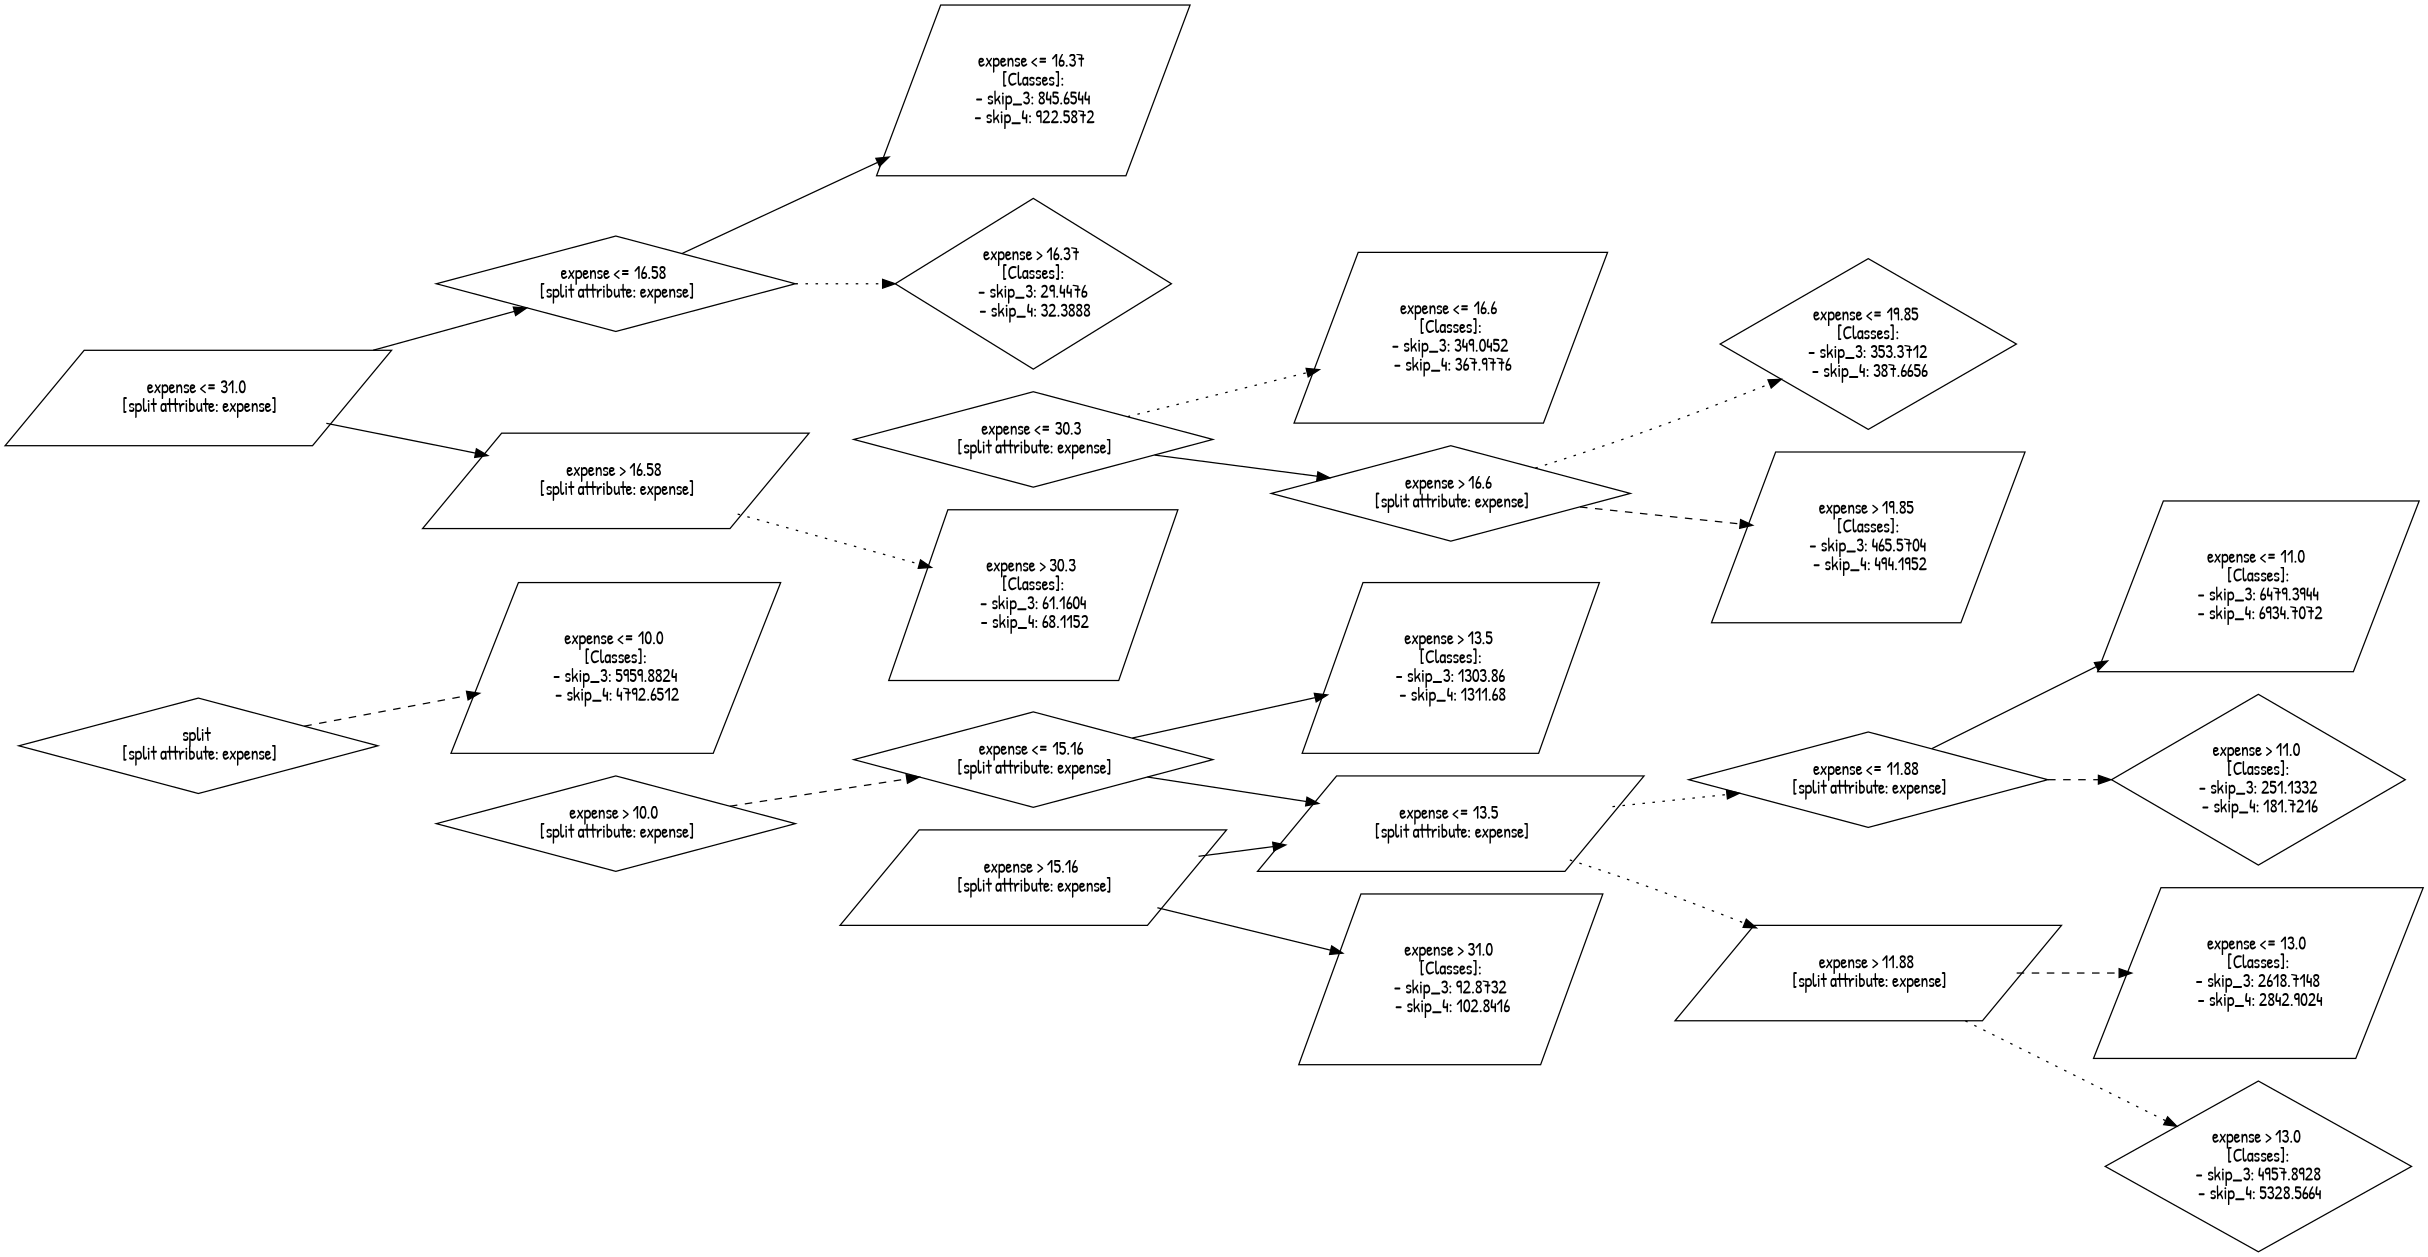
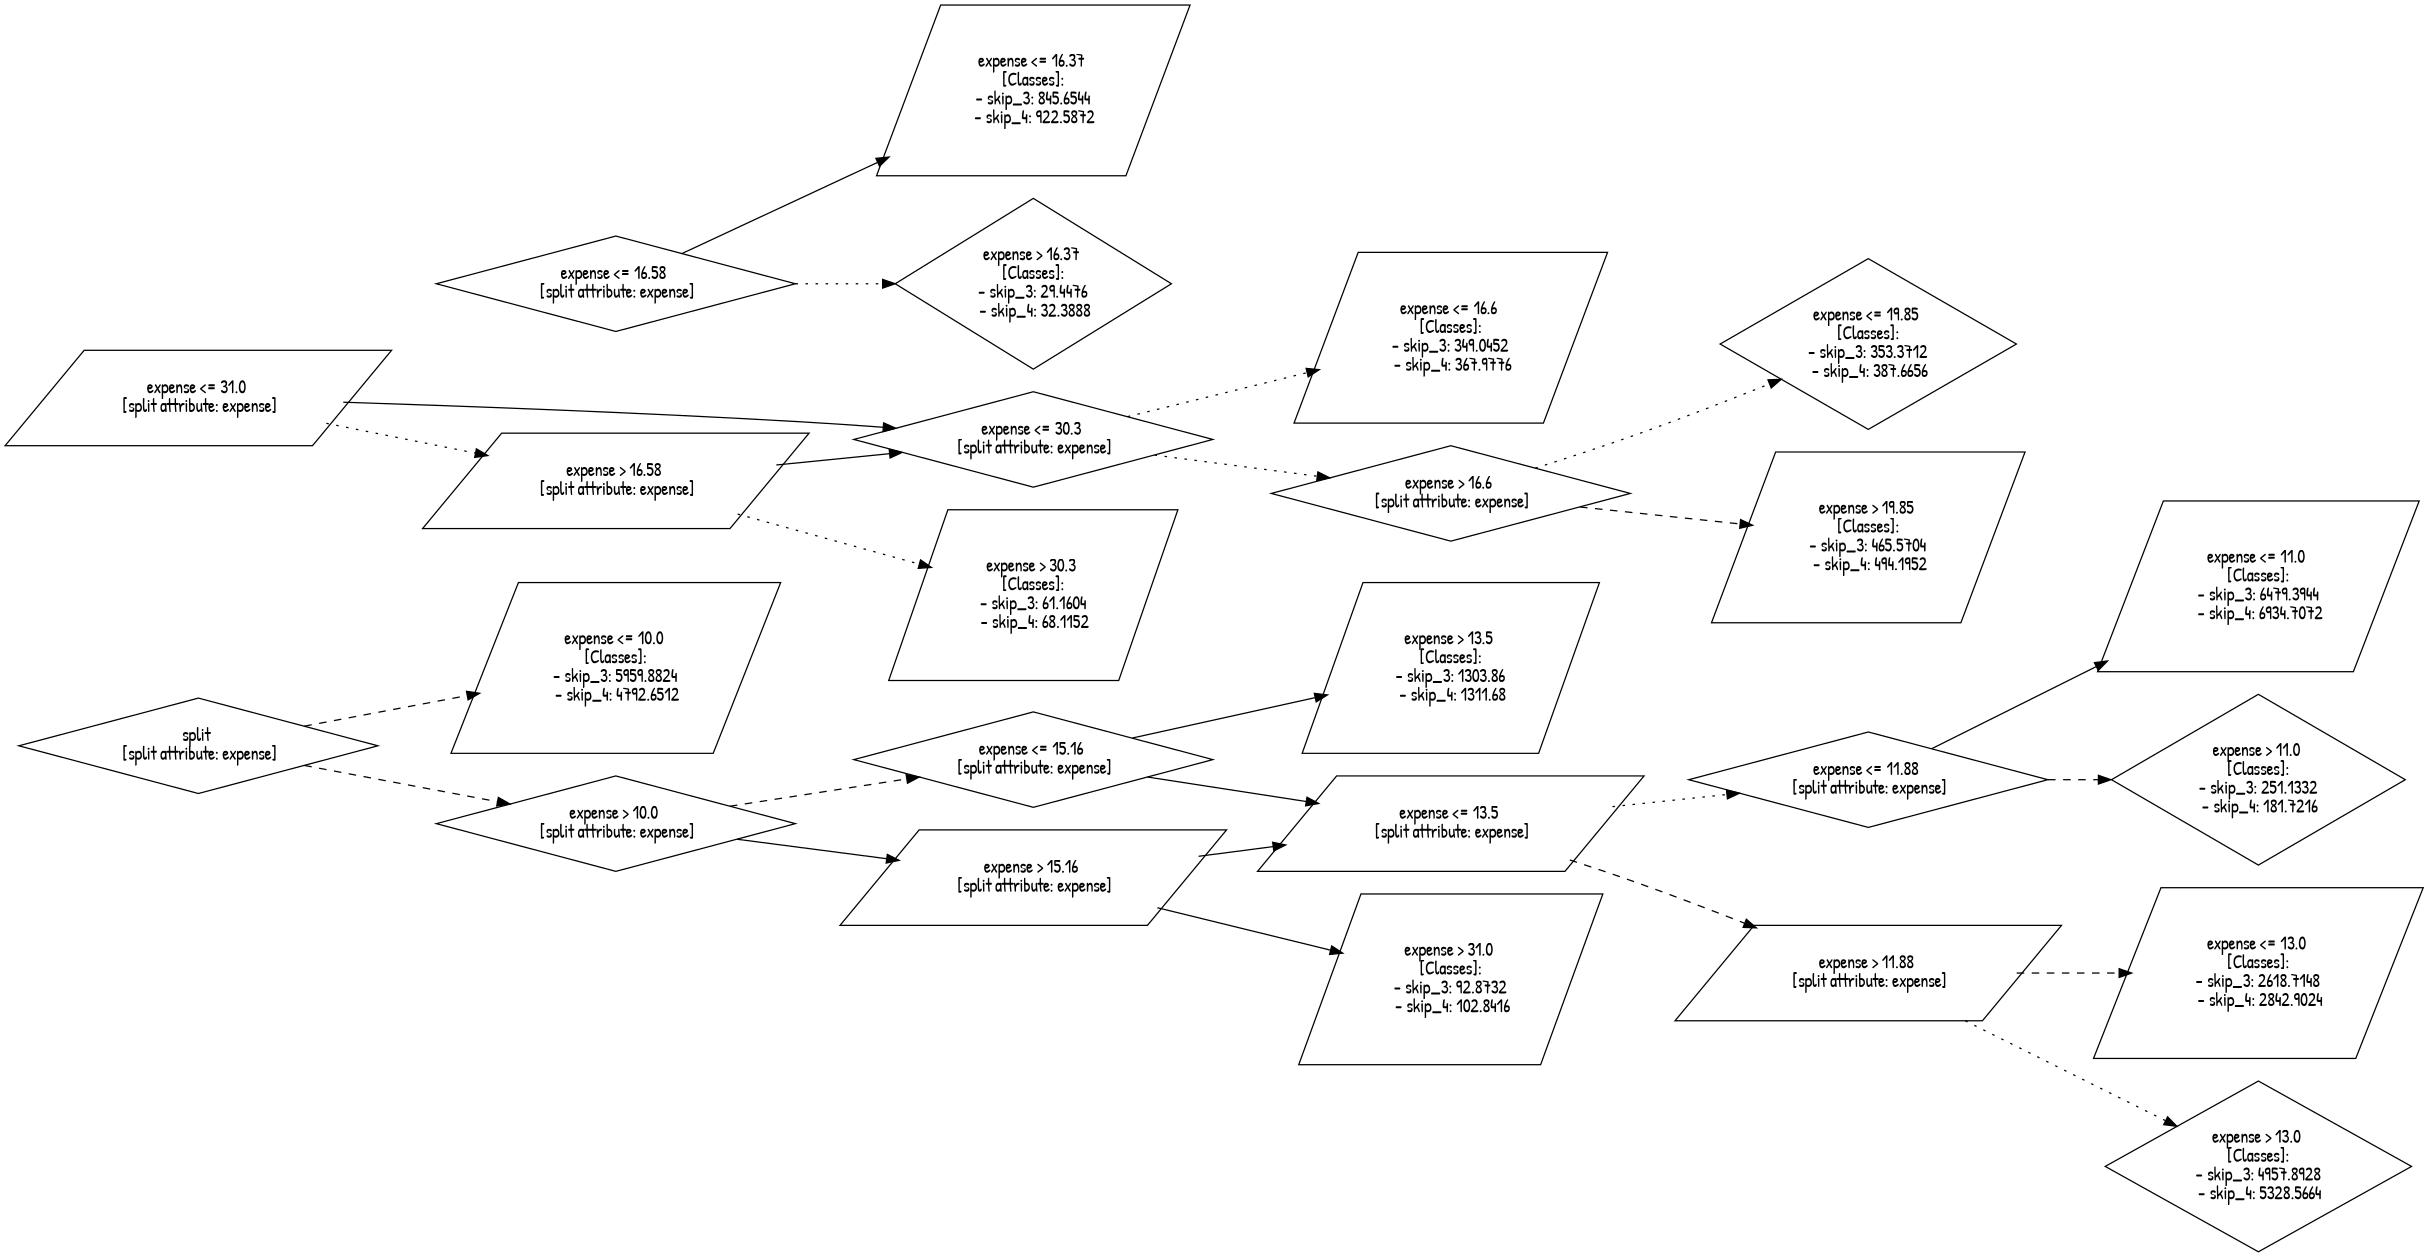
(444, 331) -> (613, 412)
(401, 438) -> (401, 438)
none -> (833, 459)
(1236, 466) -> (1236, 466)
none -> (401, 784)
none -> (812, 849)
(1658, 890) -> (1658, 890)
